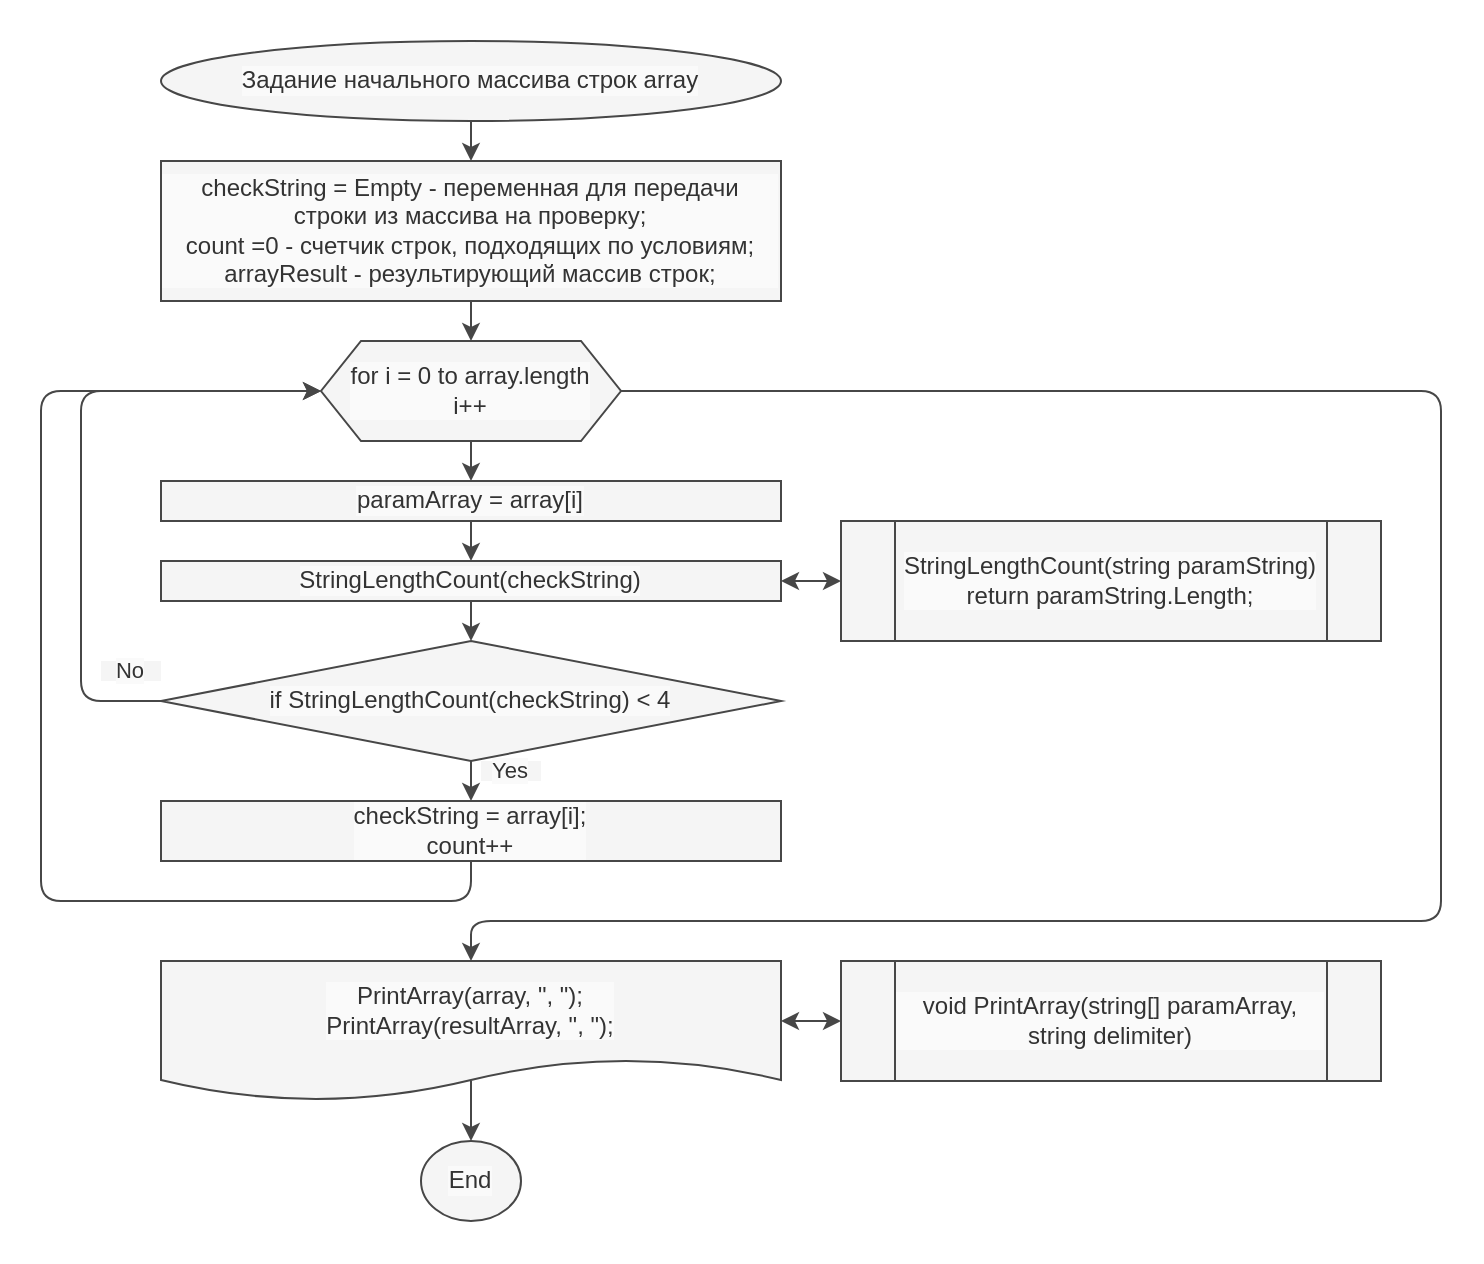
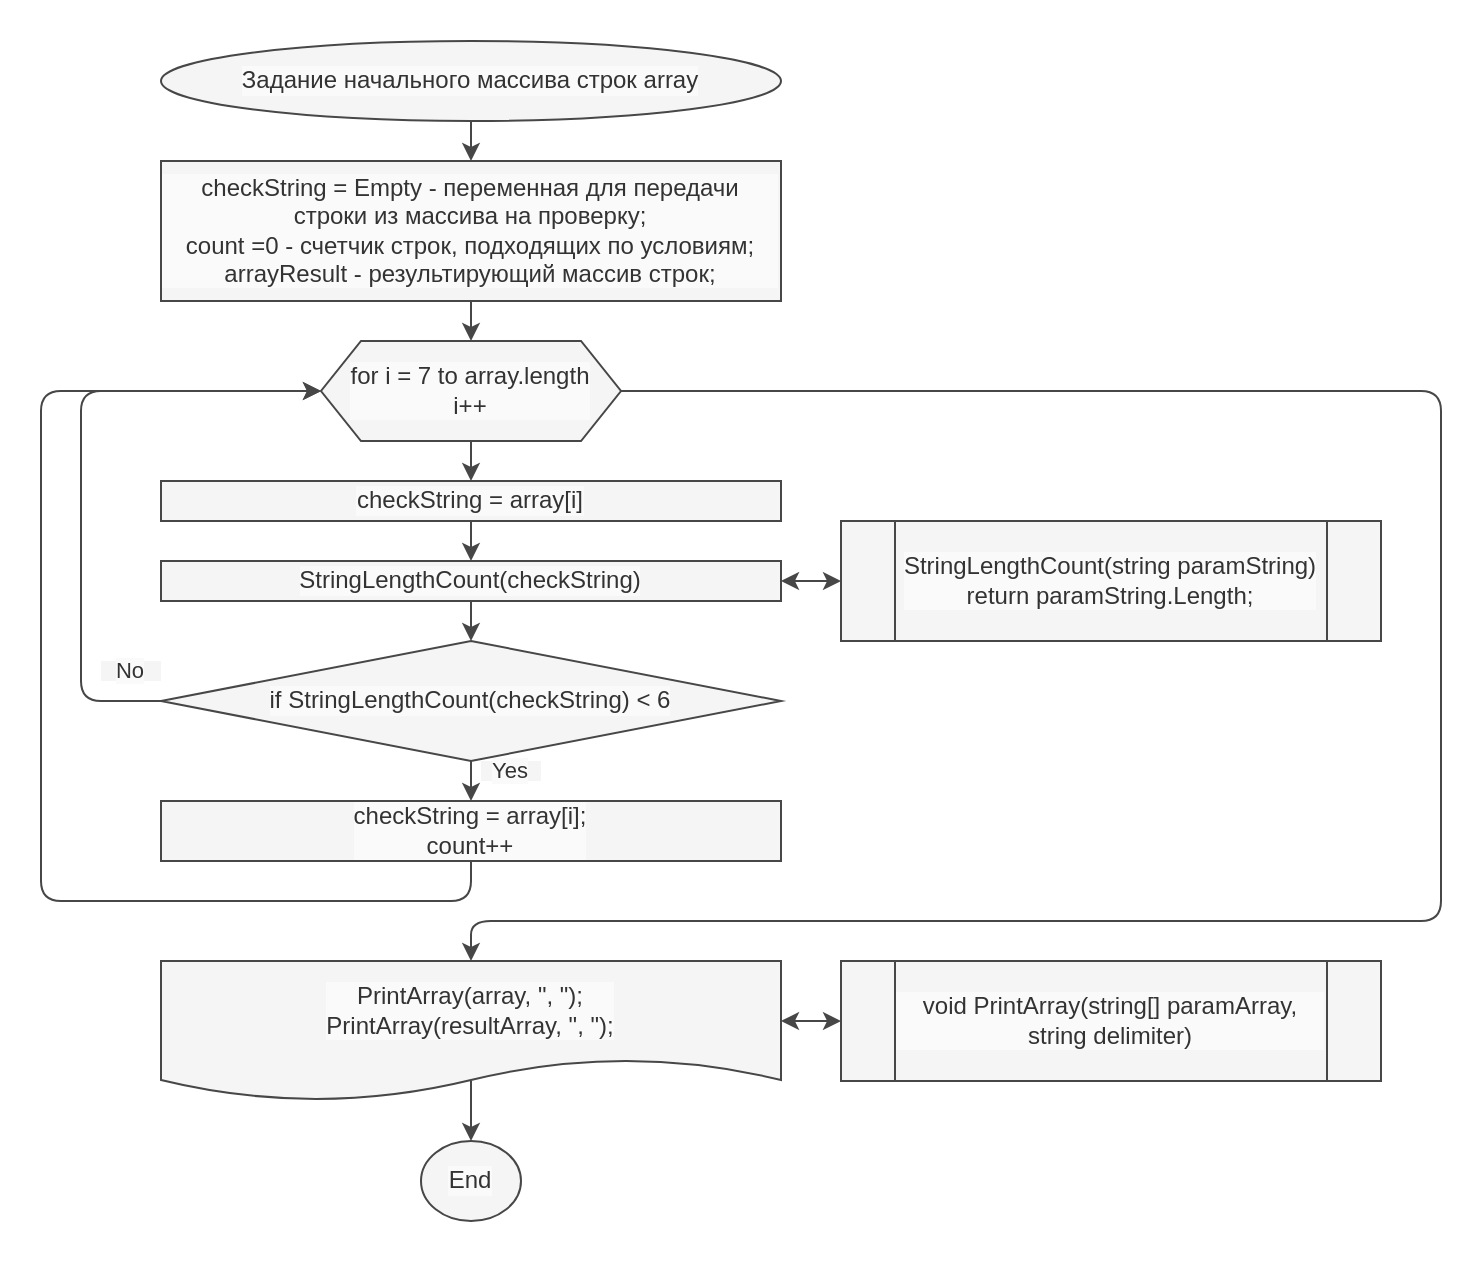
(471, 391) -> (471, 391)
(471, 501) -> (471, 501)
(471, 701) -> (471, 701)
